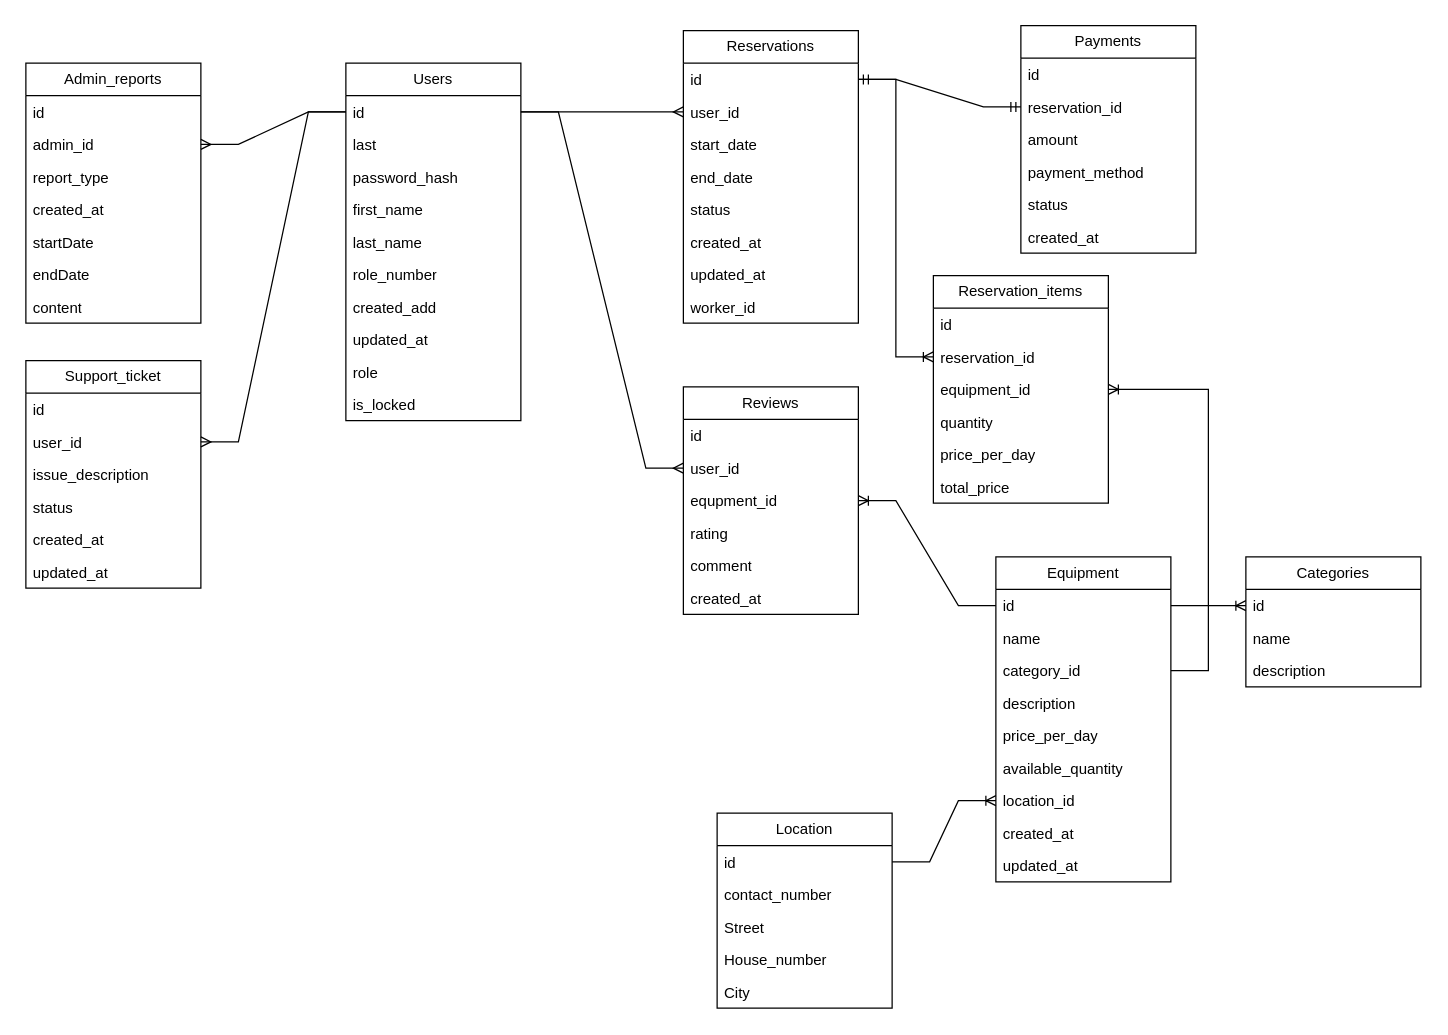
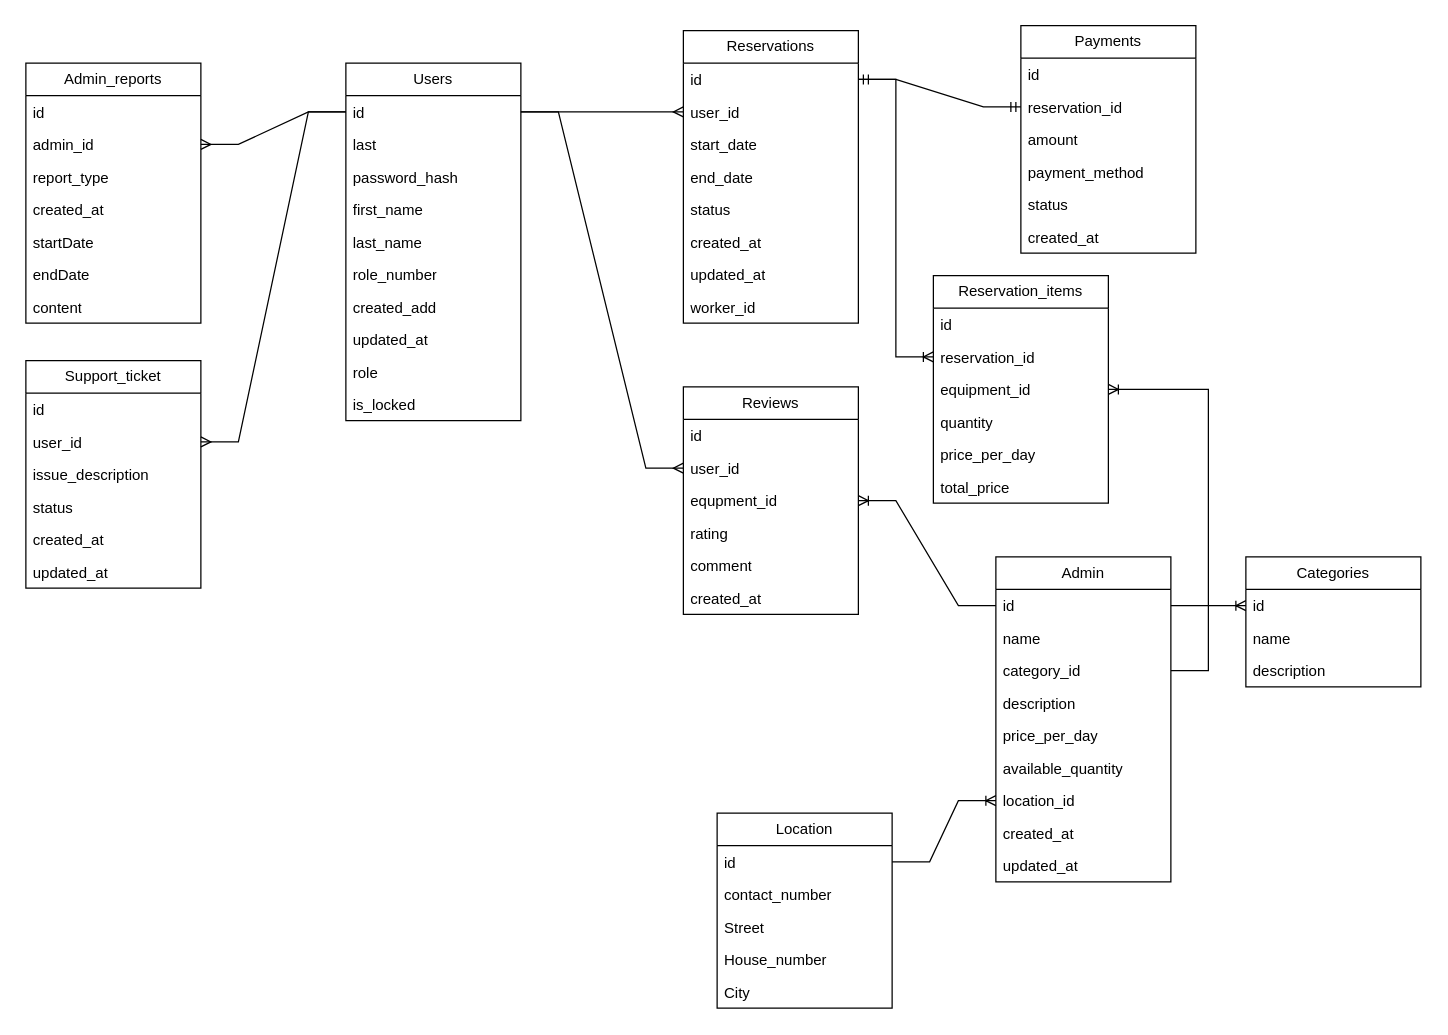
(1083, 573) -> (1083, 573)
